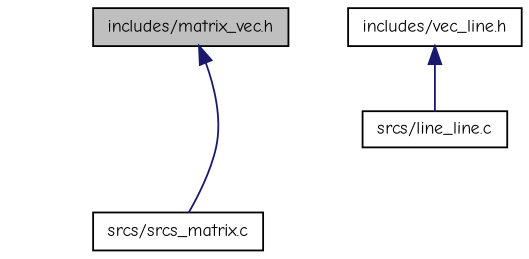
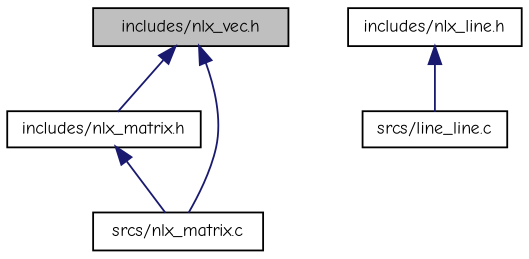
(191, 27) -> (191, 27)
(435, 27) -> (435, 27)
none -> (104, 129)
(178, 231) -> (178, 231)
